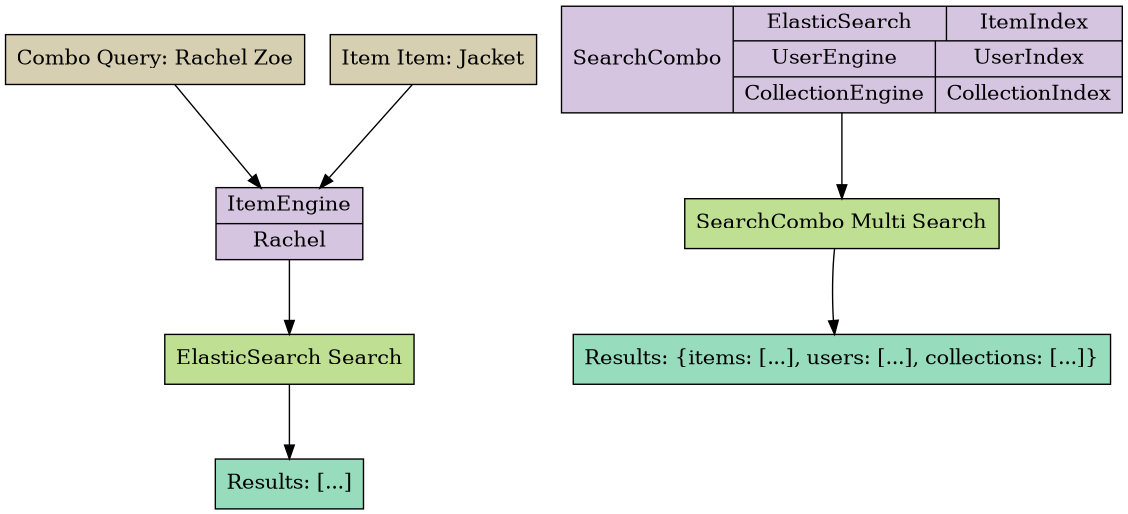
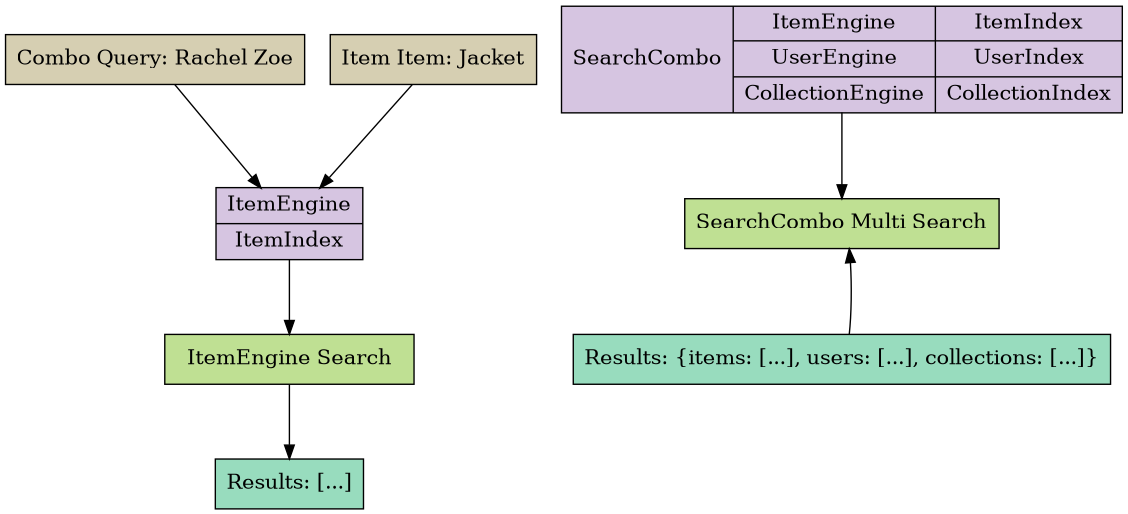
(840, 22) -> (834, 22)
(289, 240) -> (289, 240)
(833, 284) -> (851, 299)
(289, 359) -> (289, 359)
